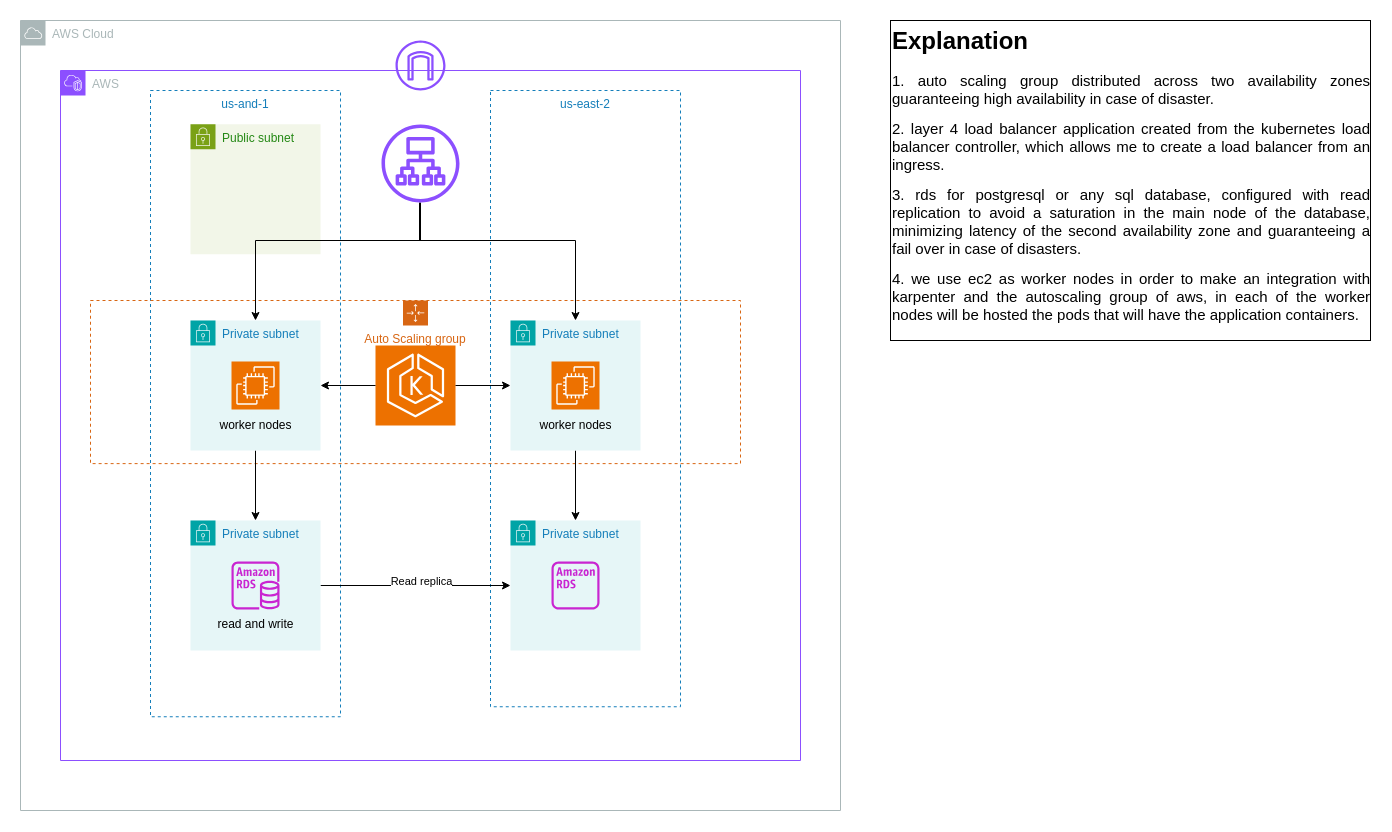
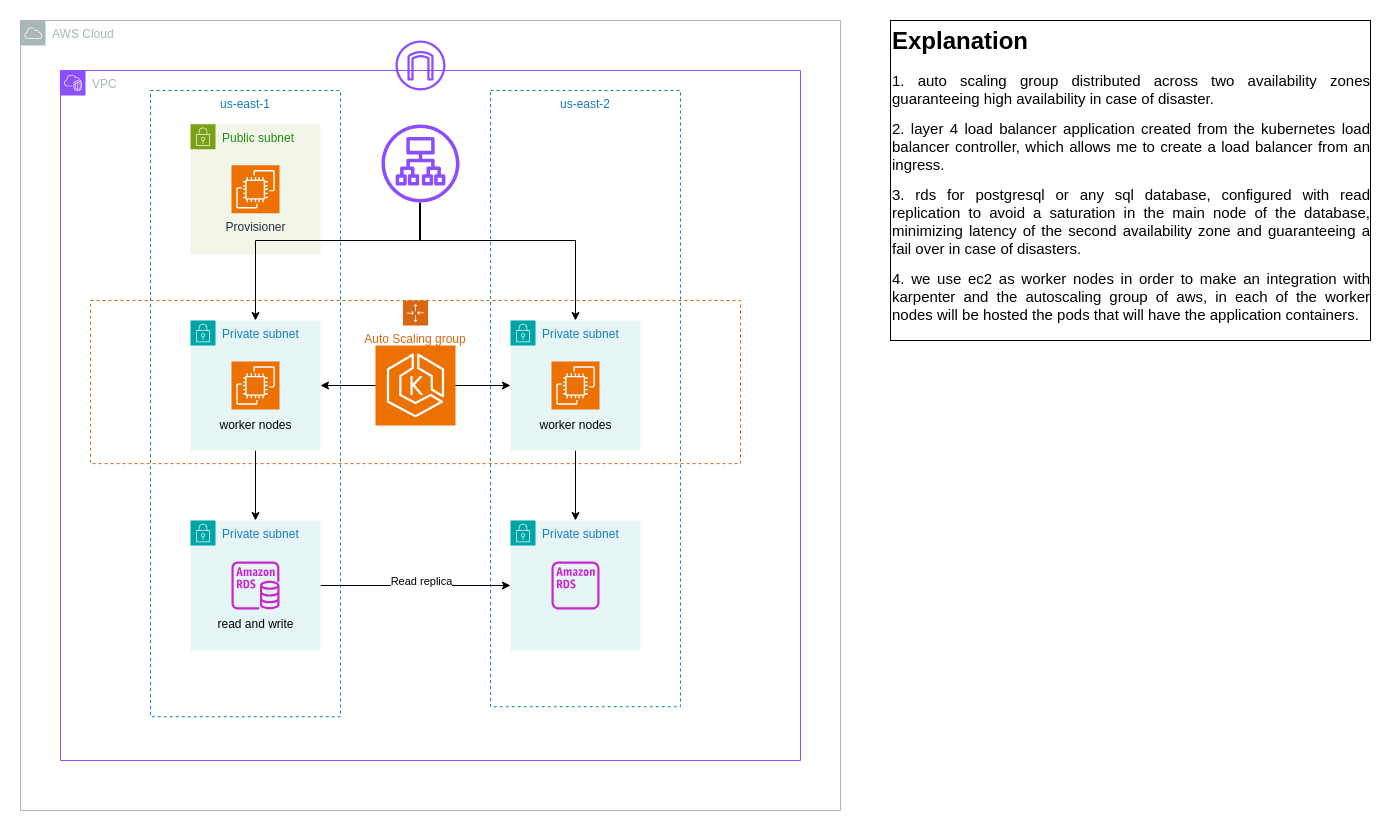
(103, 85) -> (103, 85)
(246, 105) -> (246, 105)
none -> (256, 189)
